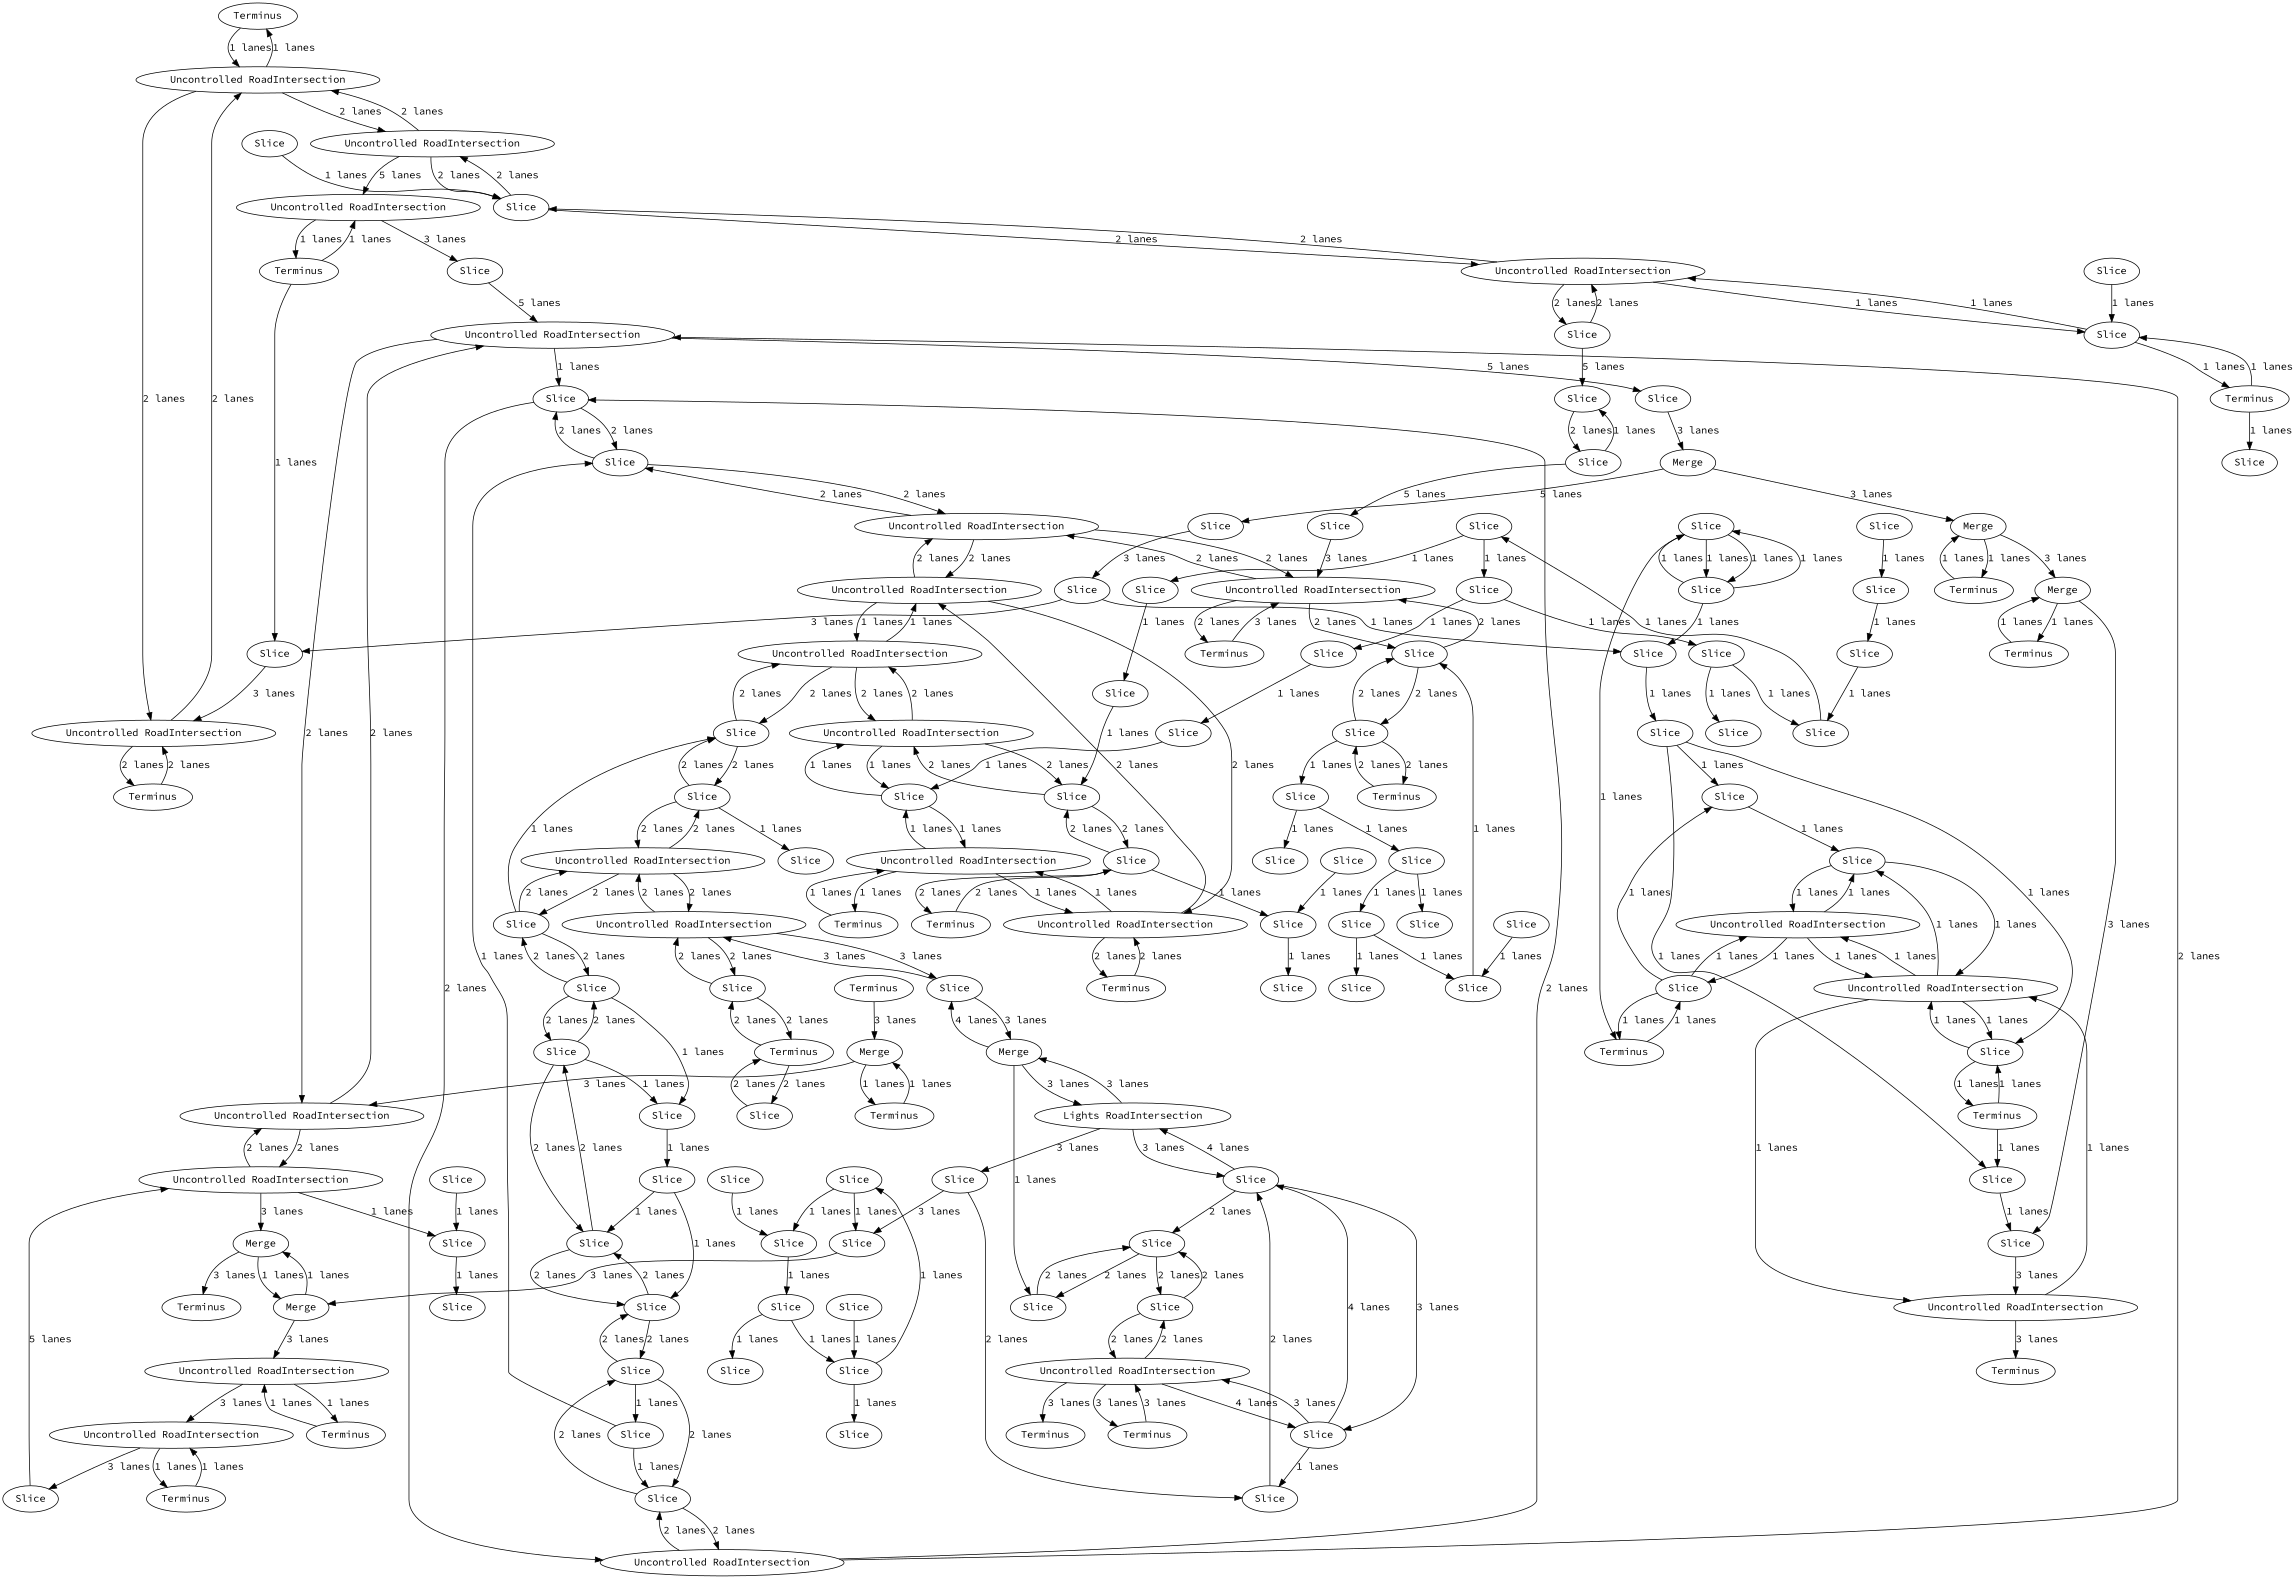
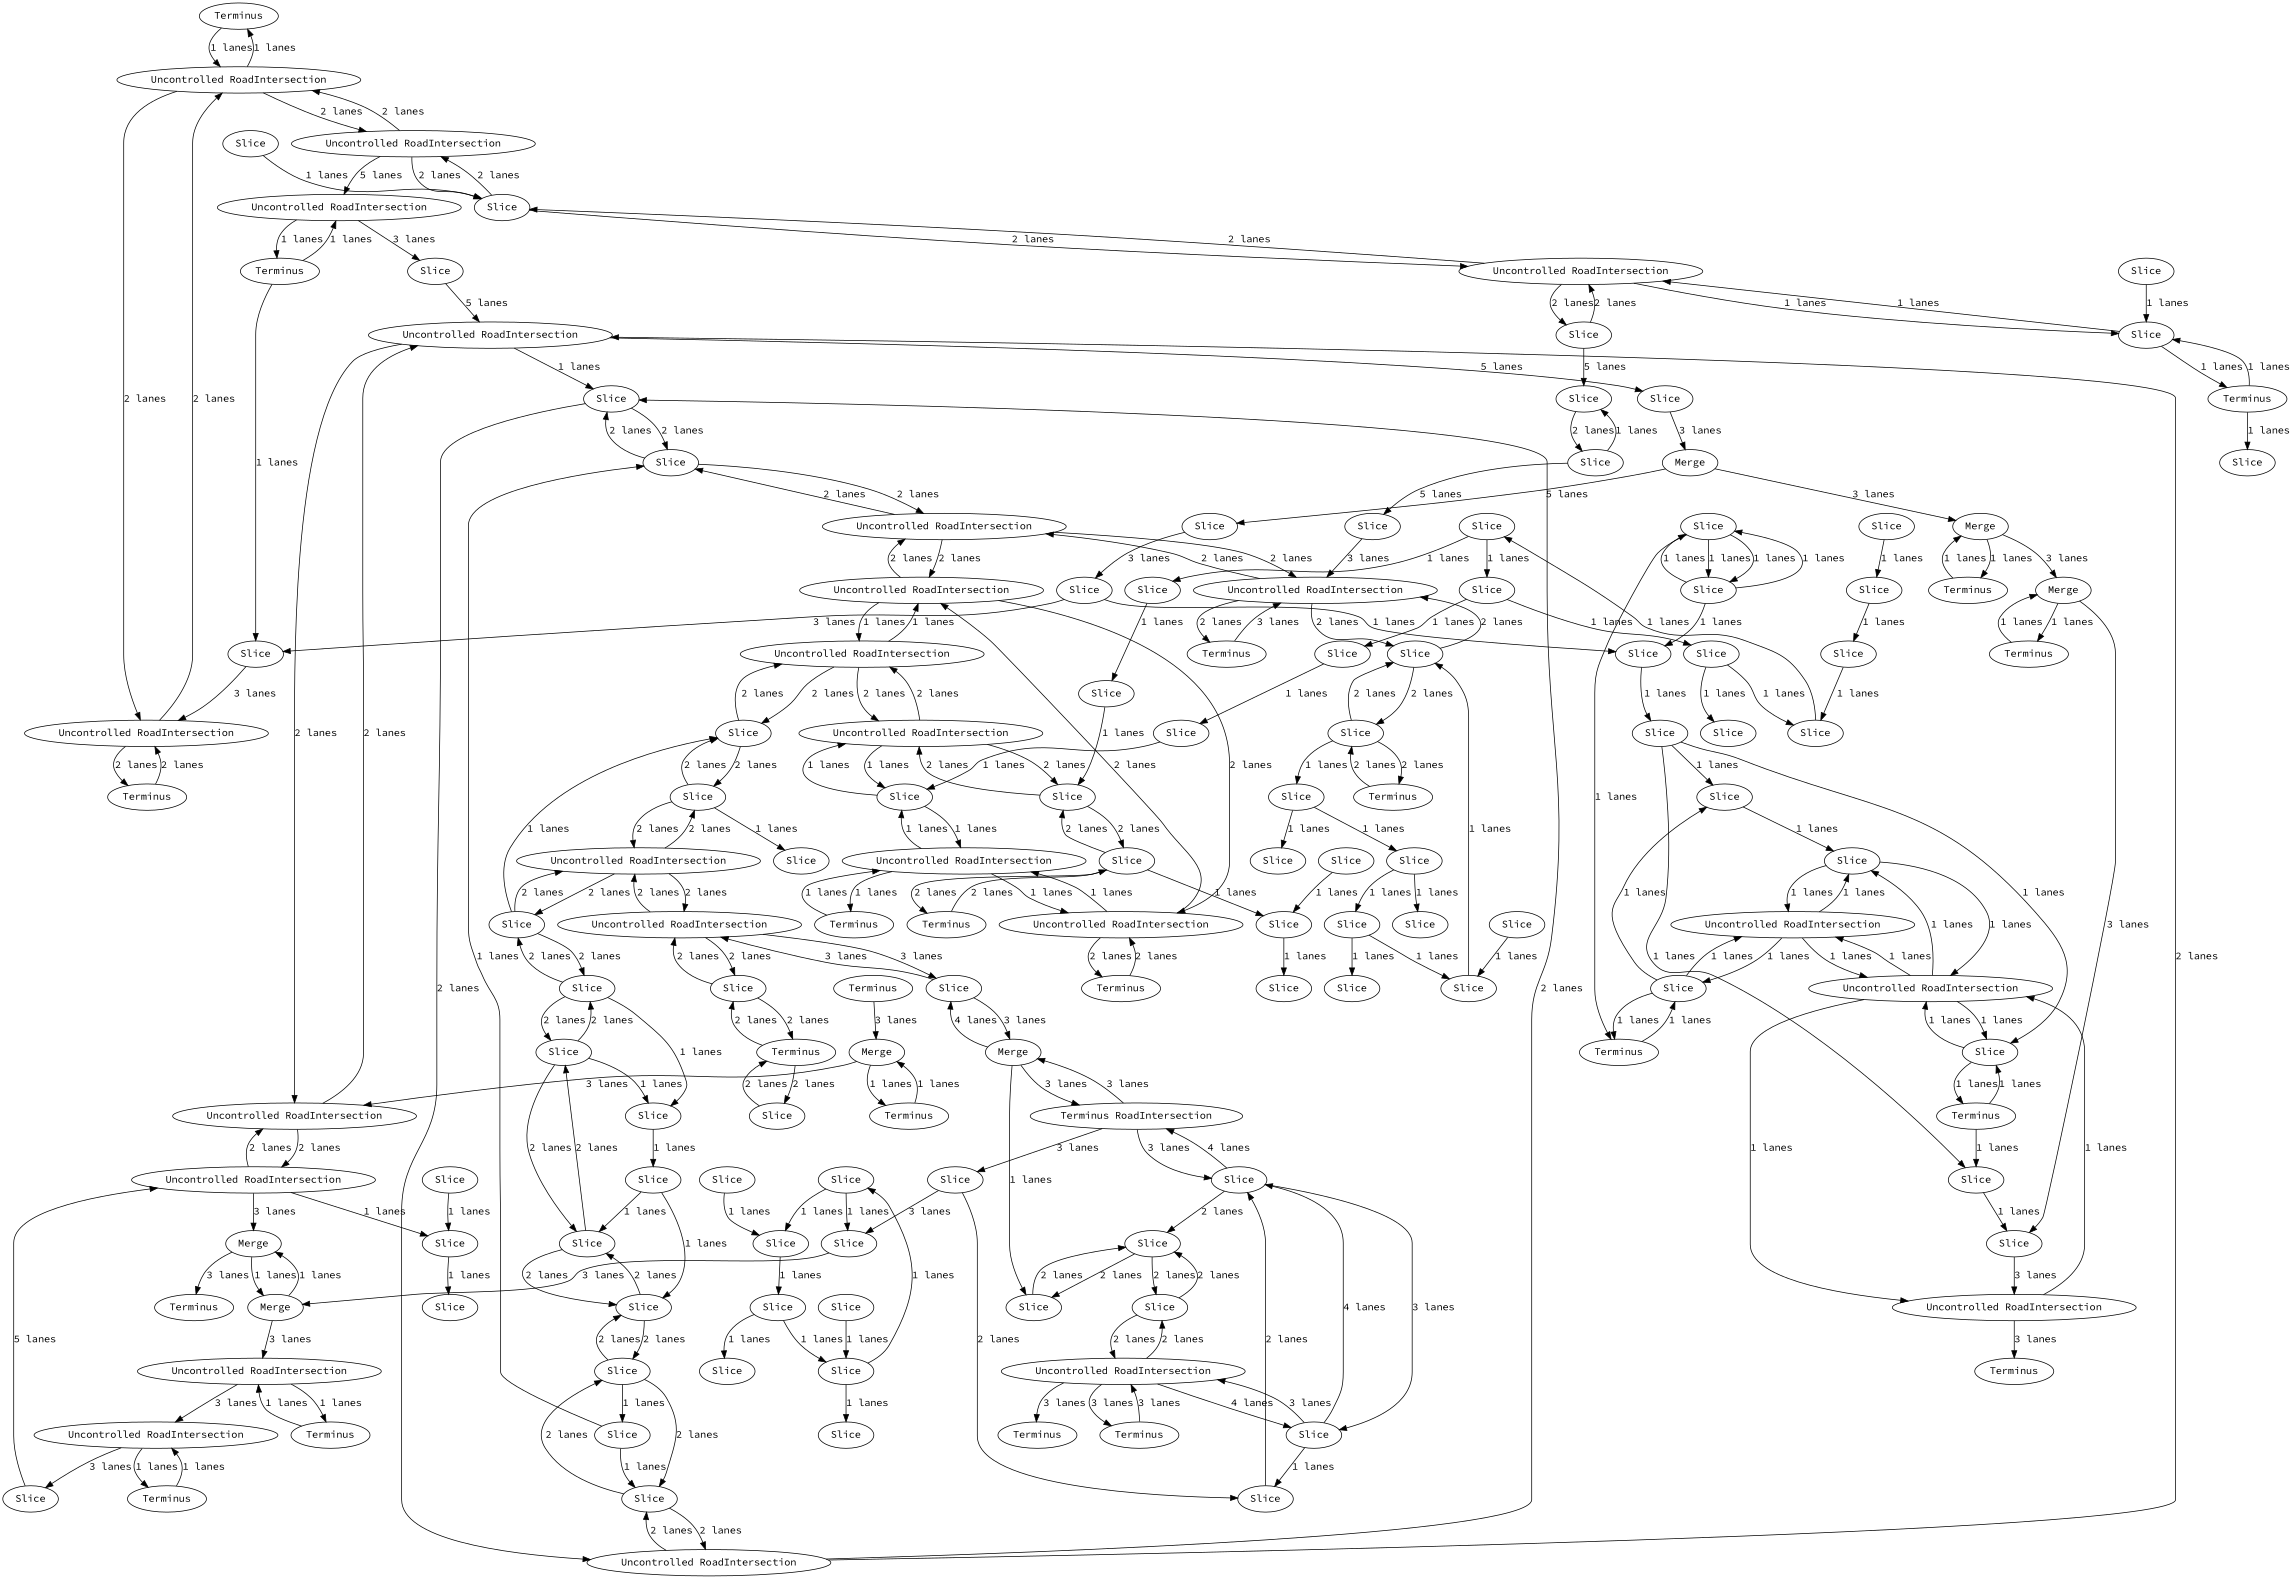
(1133, 1116) -> (1136, 1116)
